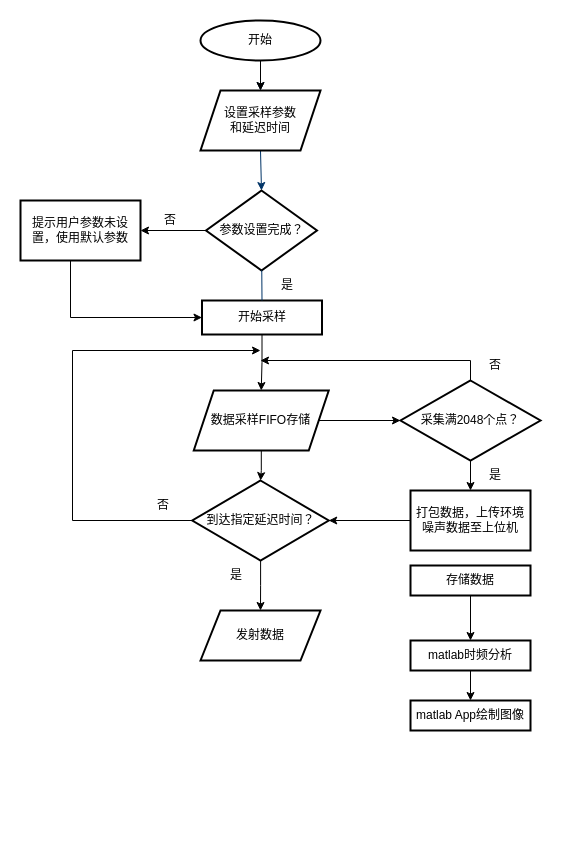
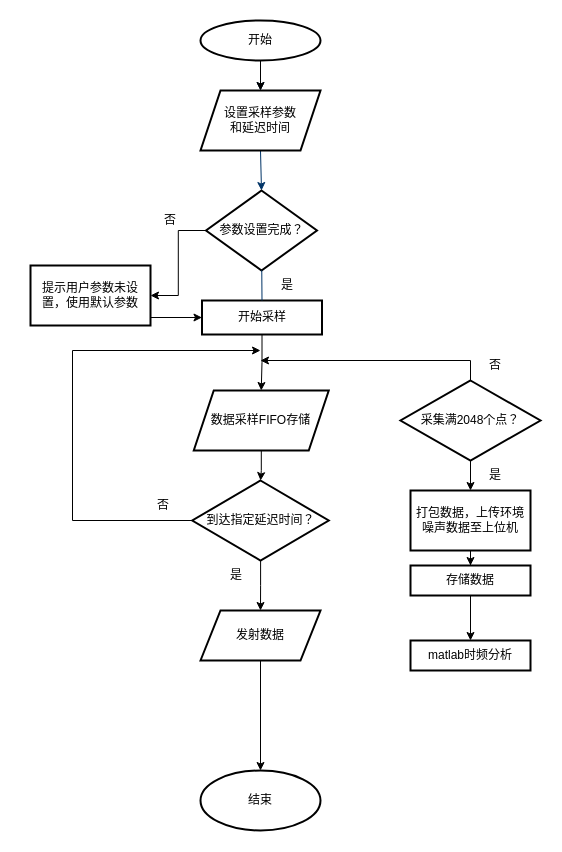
(81, 231) -> (91, 296)
(356, 421) -> none
(373, 521) -> (471, 558)
(471, 690) -> none
none -> (261, 712)
(471, 716) -> none
none -> (261, 801)
